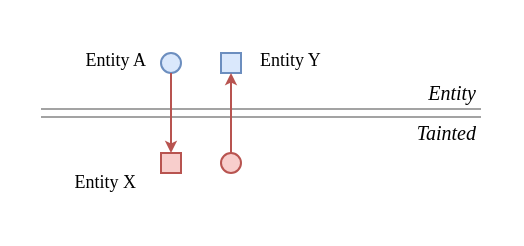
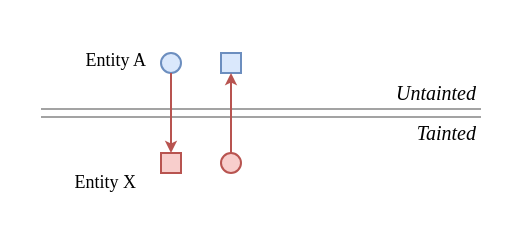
(302, 61) -> none
(446, 93) -> (439, 93)
